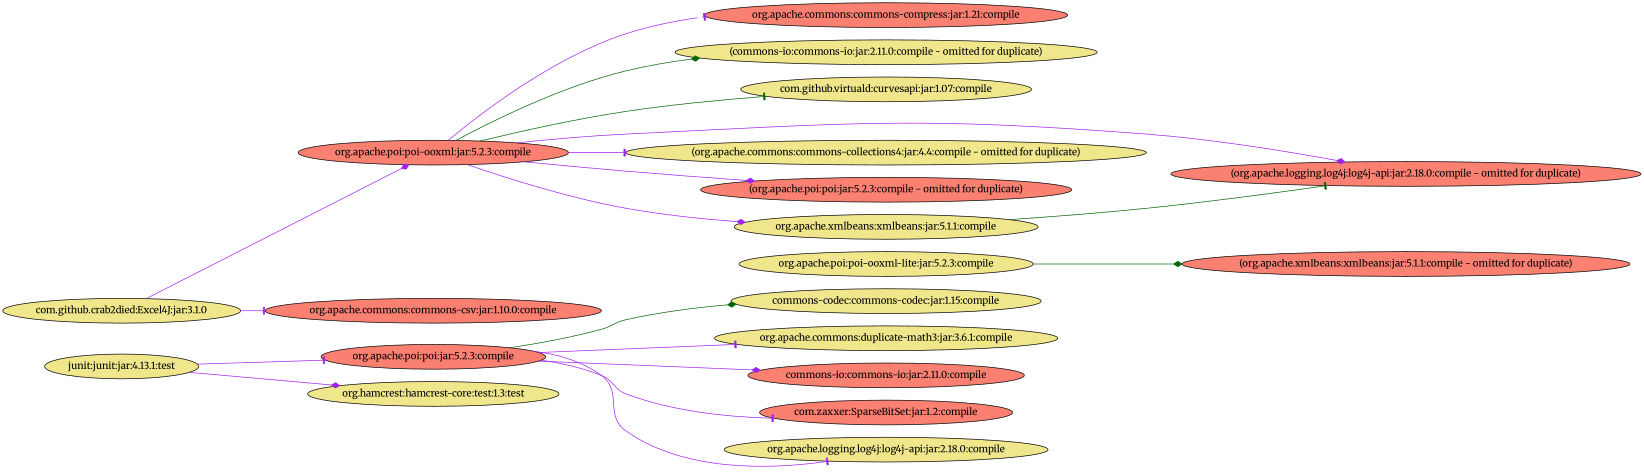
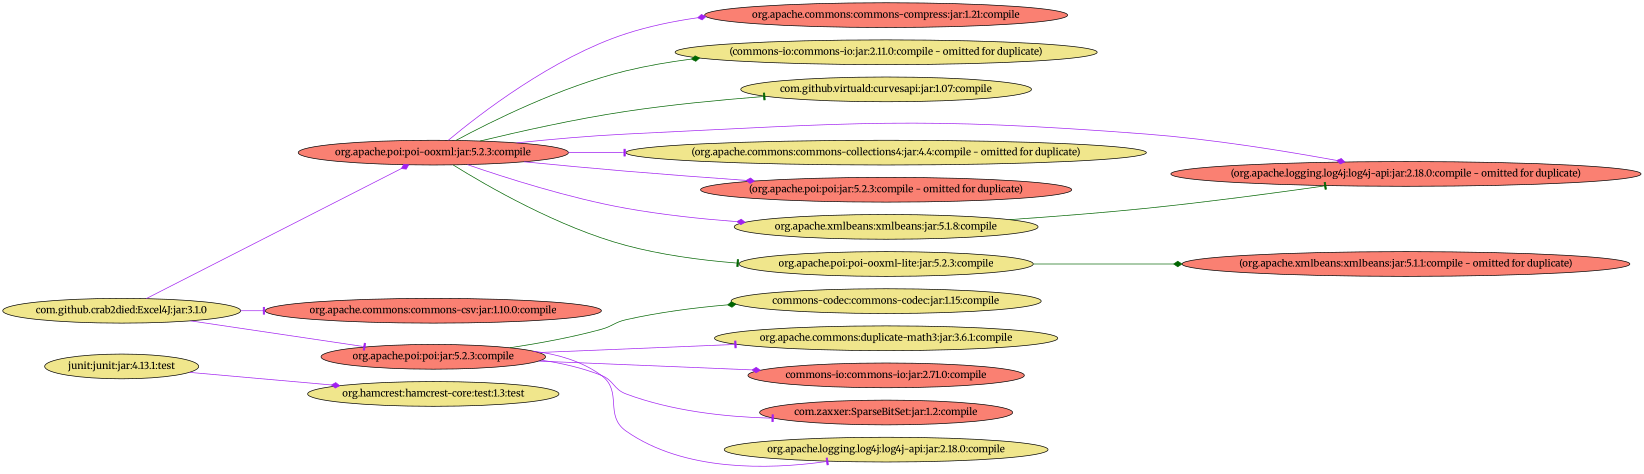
(564, 61) -> (564, 61)
(886, 227) -> (886, 227)
none -> (588, 233)
(260, 362) -> (276, 334)
(886, 375) -> (886, 375)
